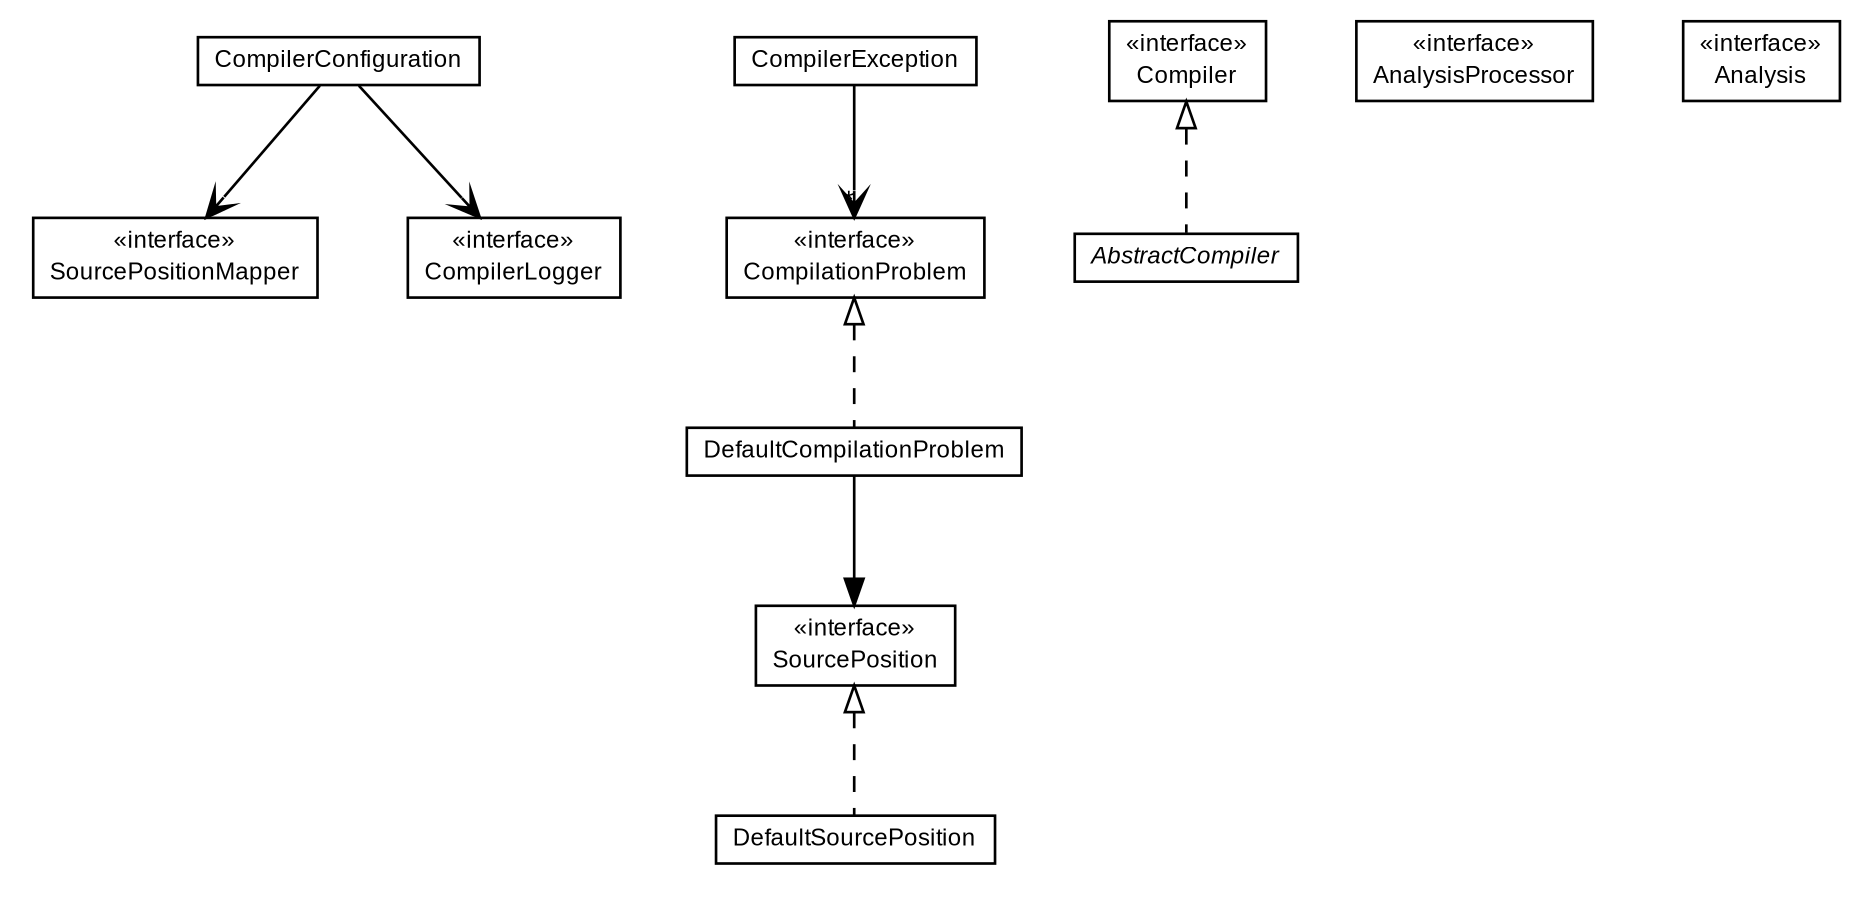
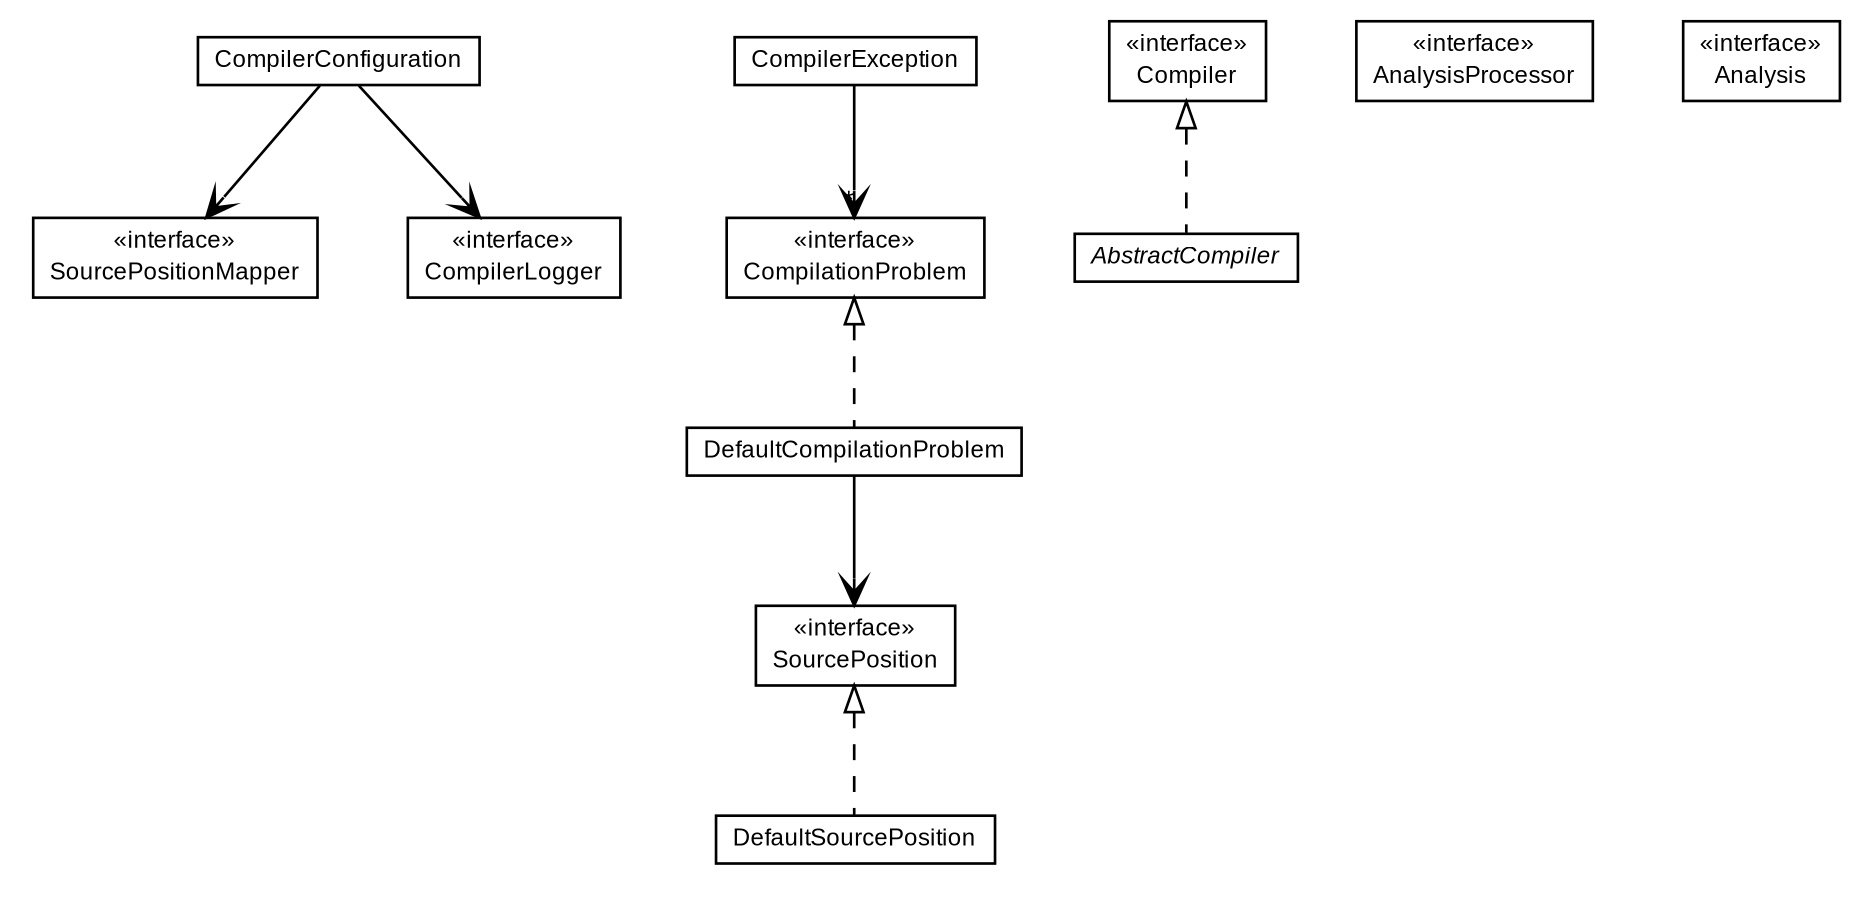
(854, 527) -> (854, 527)
